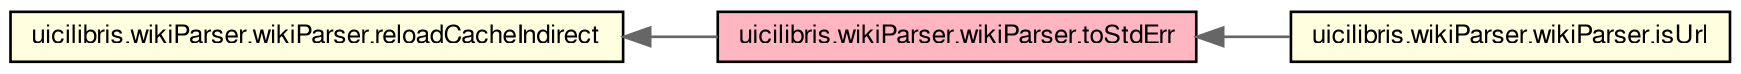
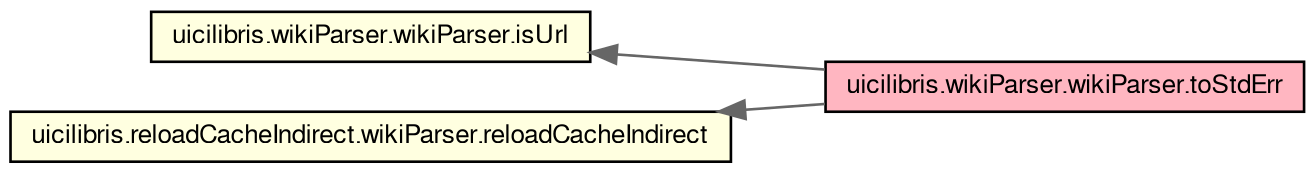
(317, 37) -> (371, 137)
(1257, 37) -> (721, 62)
